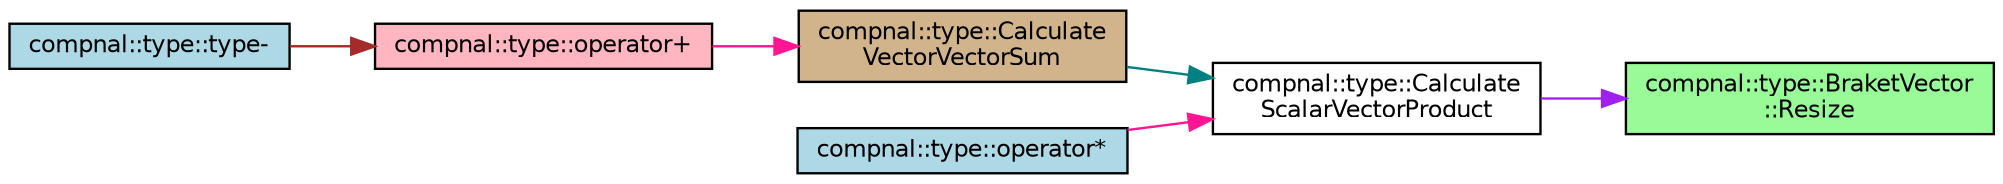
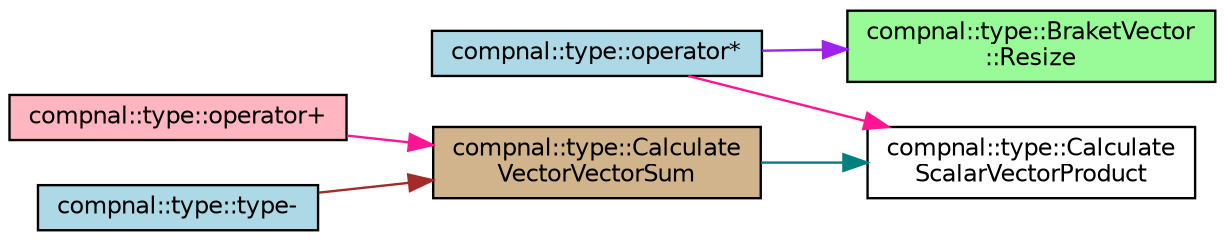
(320, 46) -> (364, 188)
(1571, 99) -> (792, 50)
